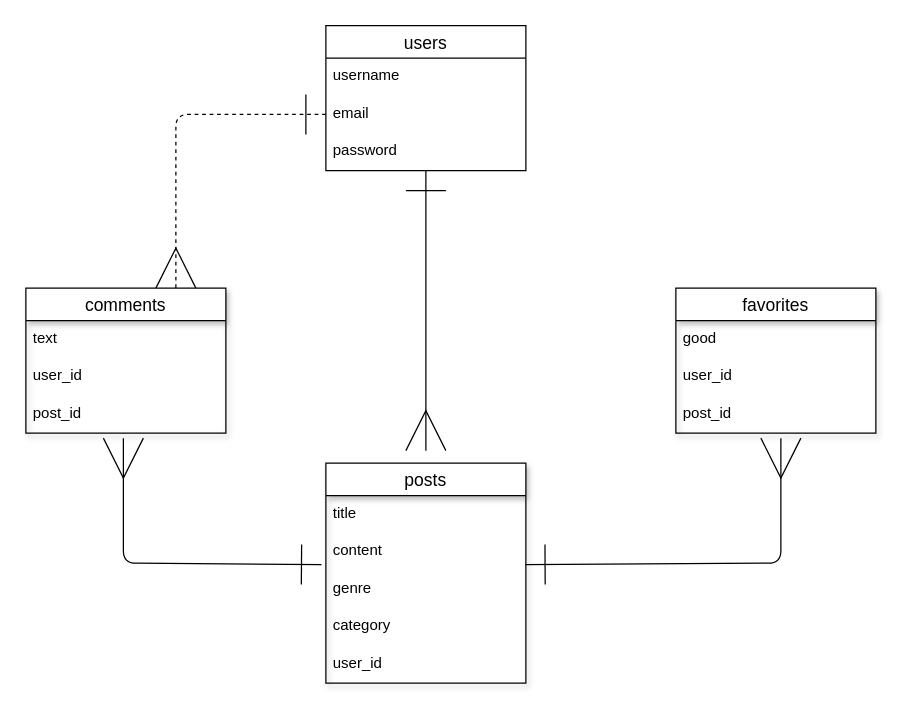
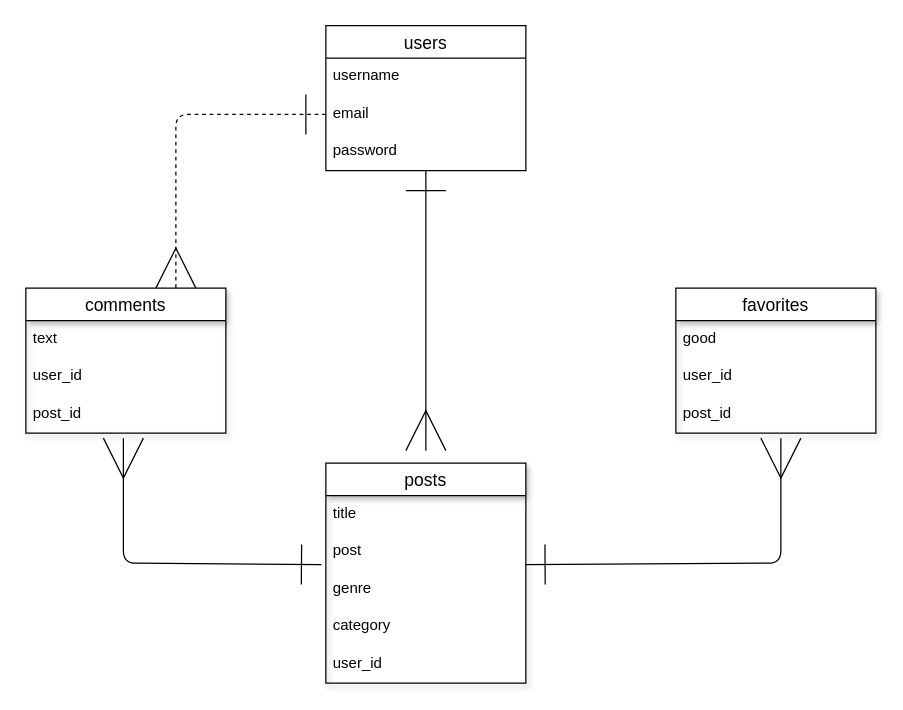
(362, 550) -> (349, 550)
